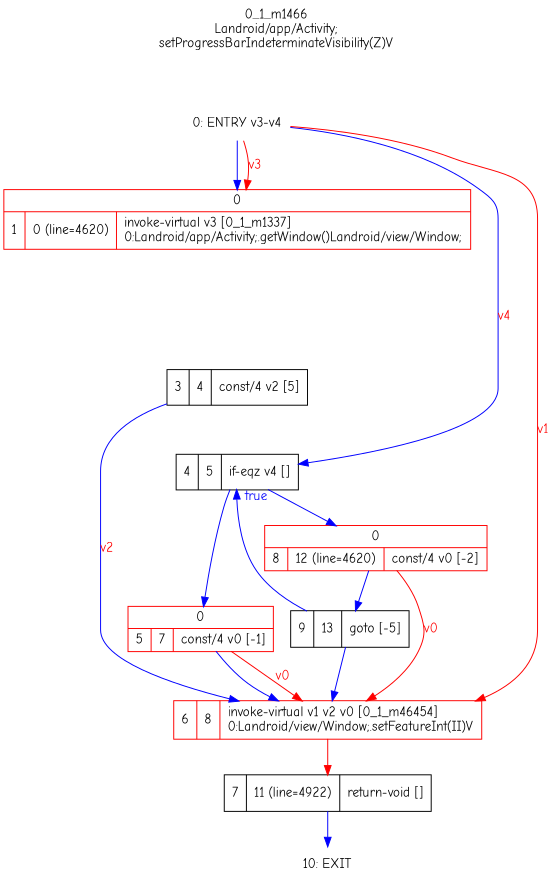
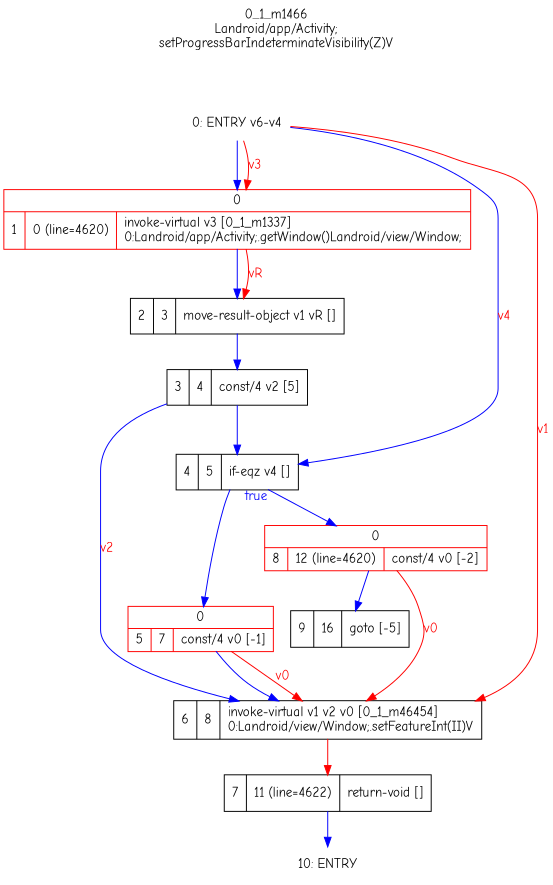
(237, 123) -> (237, 123)
none -> (237, 316)
(254, 567) -> (237, 425)
(328, 629) -> (328, 629)
(340, 669) -> none
(328, 720) -> (328, 720)
(293, 793) -> (293, 793)
(328, 864) -> (328, 864)
